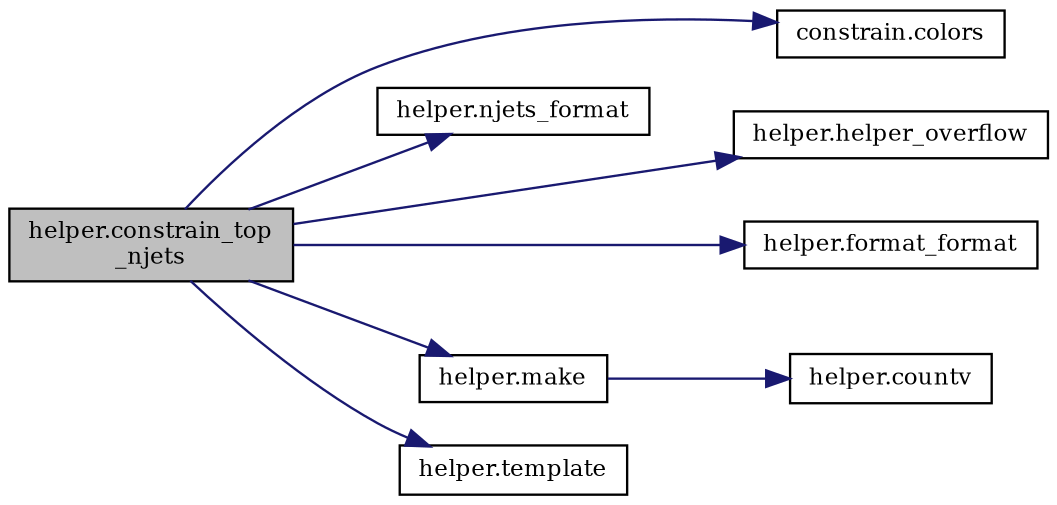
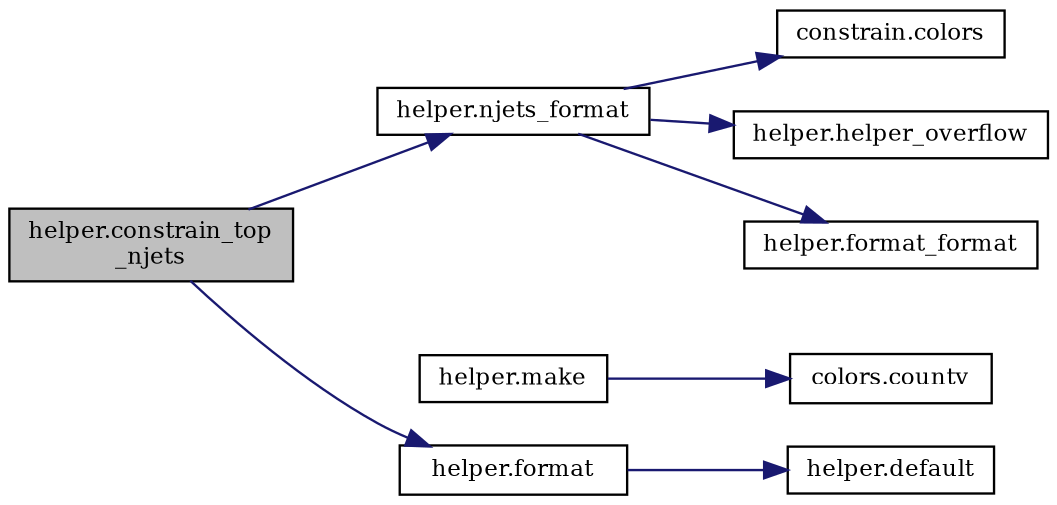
(444, 46) -> (691, 75)
(505, 192) -> (680, 122)
(507, 245) -> (691, 174)
(338, 314) -> none
(891, 379) -> (891, 379)
(513, 470) -> (513, 470)
none -> (891, 470)
